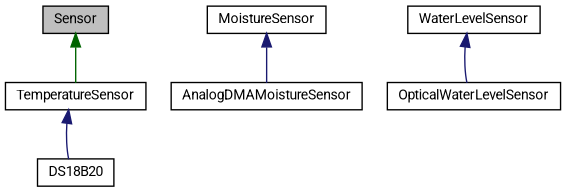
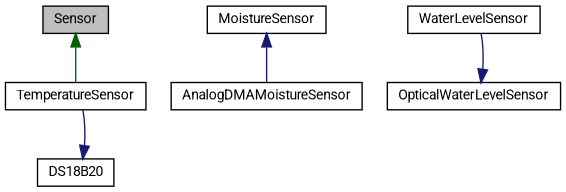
(465, 65) -> (483, 51)
(67, 141) -> (85, 128)
